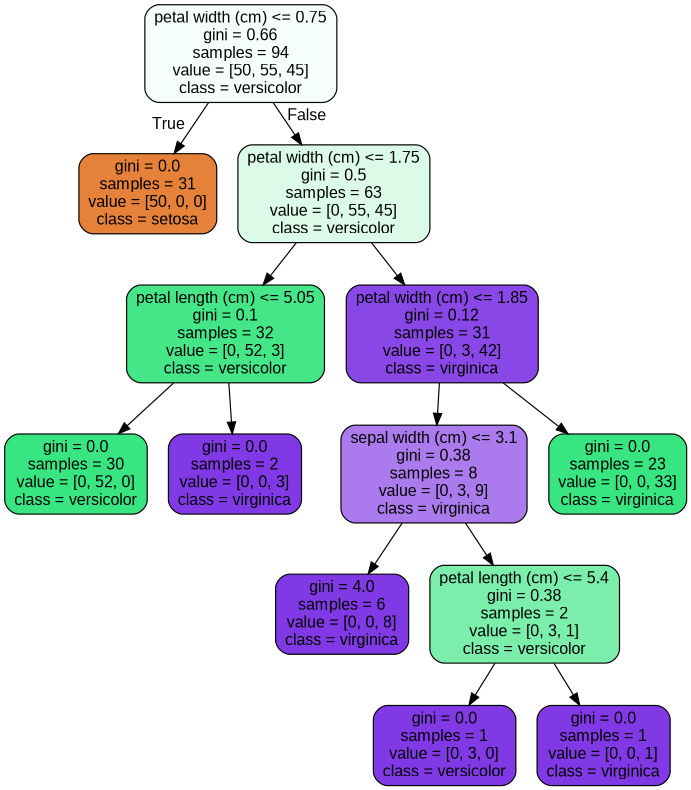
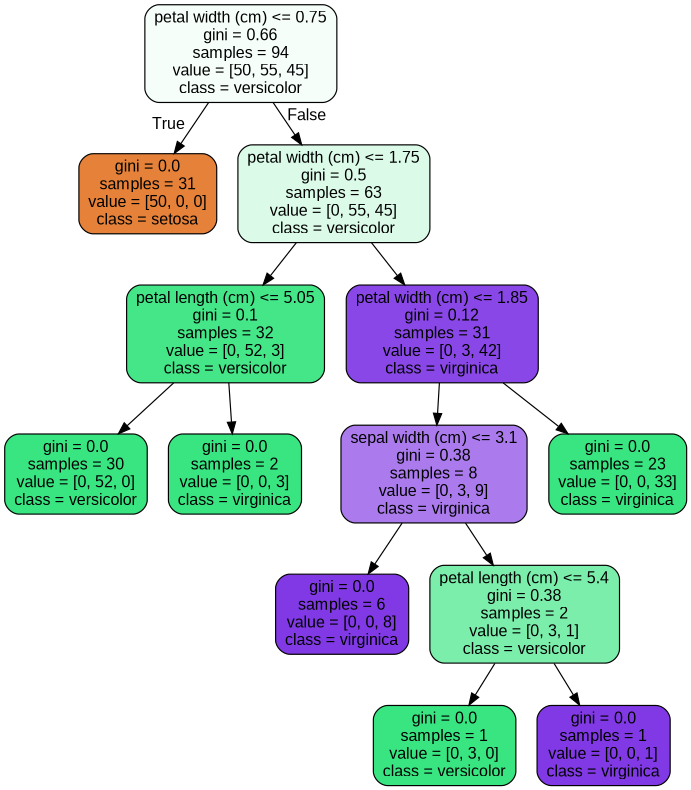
(235, 474) -> (235, 474)
(342, 614) -> (342, 614)
(445, 746) -> (445, 746)
